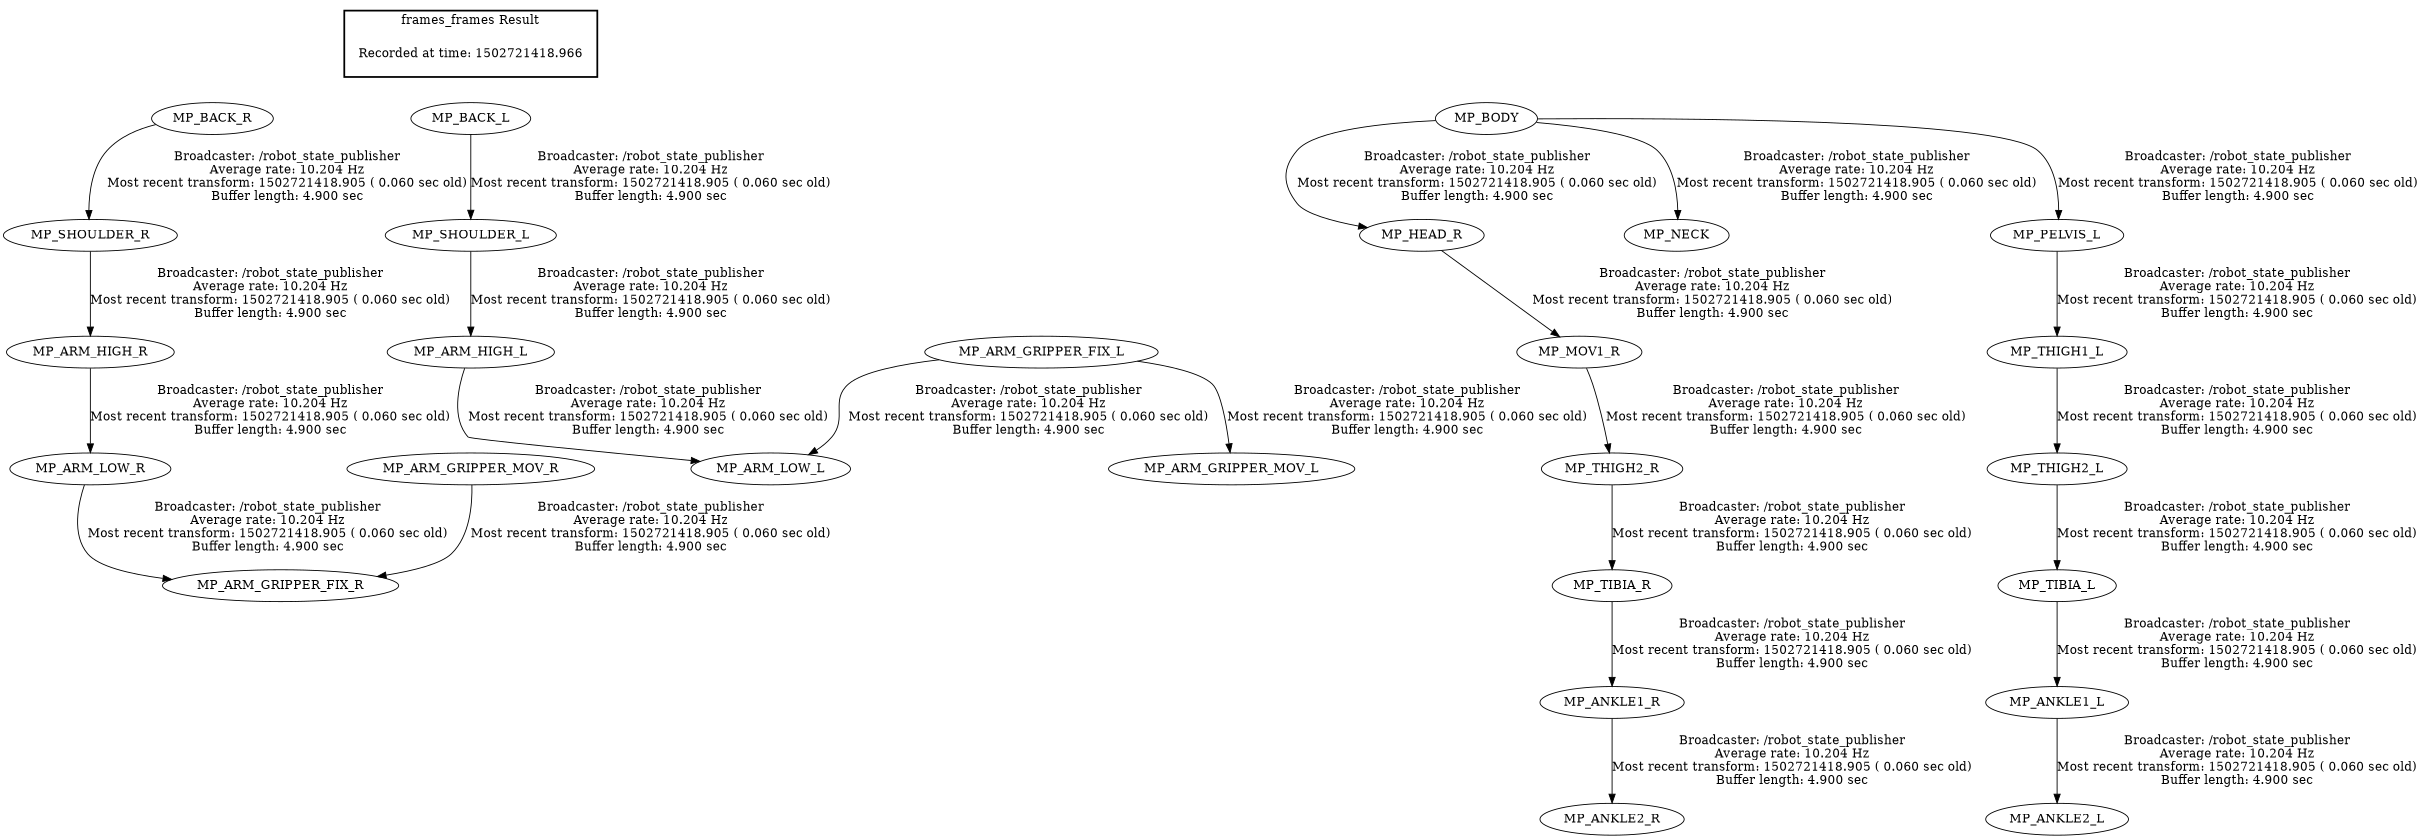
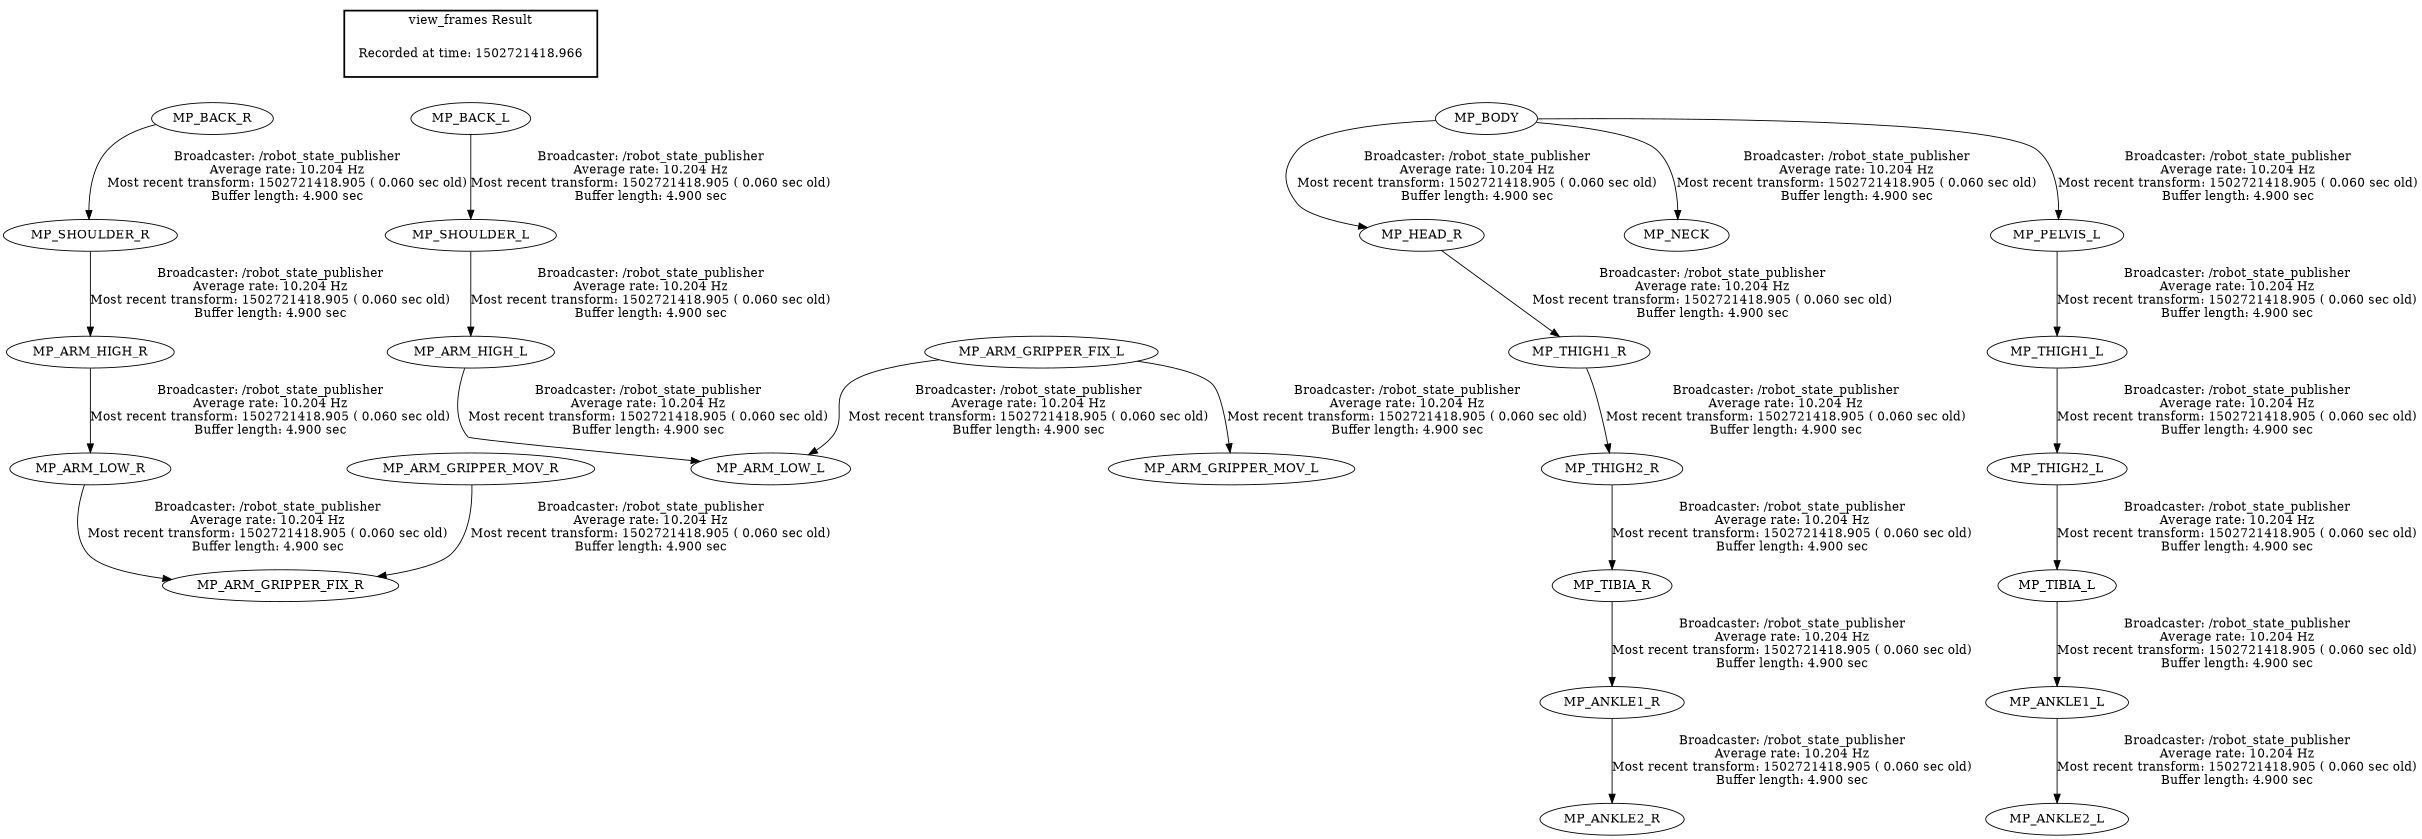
(471, 21) -> (471, 21)
(1579, 352) -> (1579, 352)
